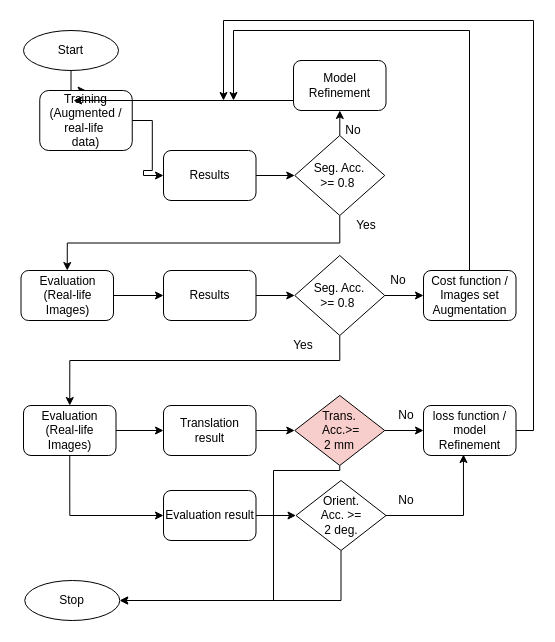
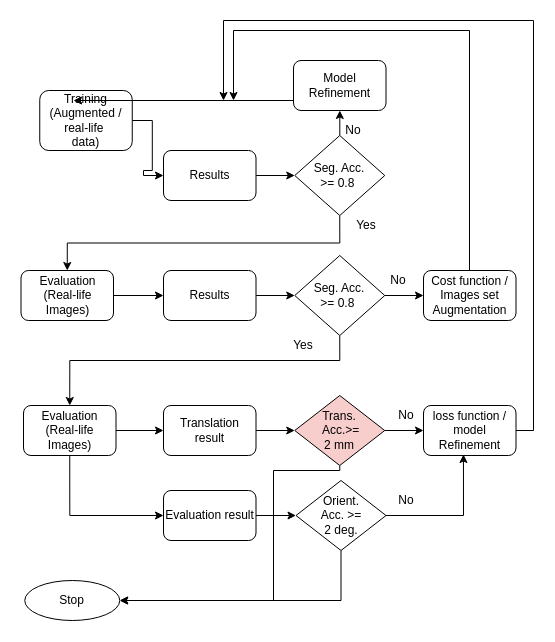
(71, 51) -> none
(71, 85) -> none
